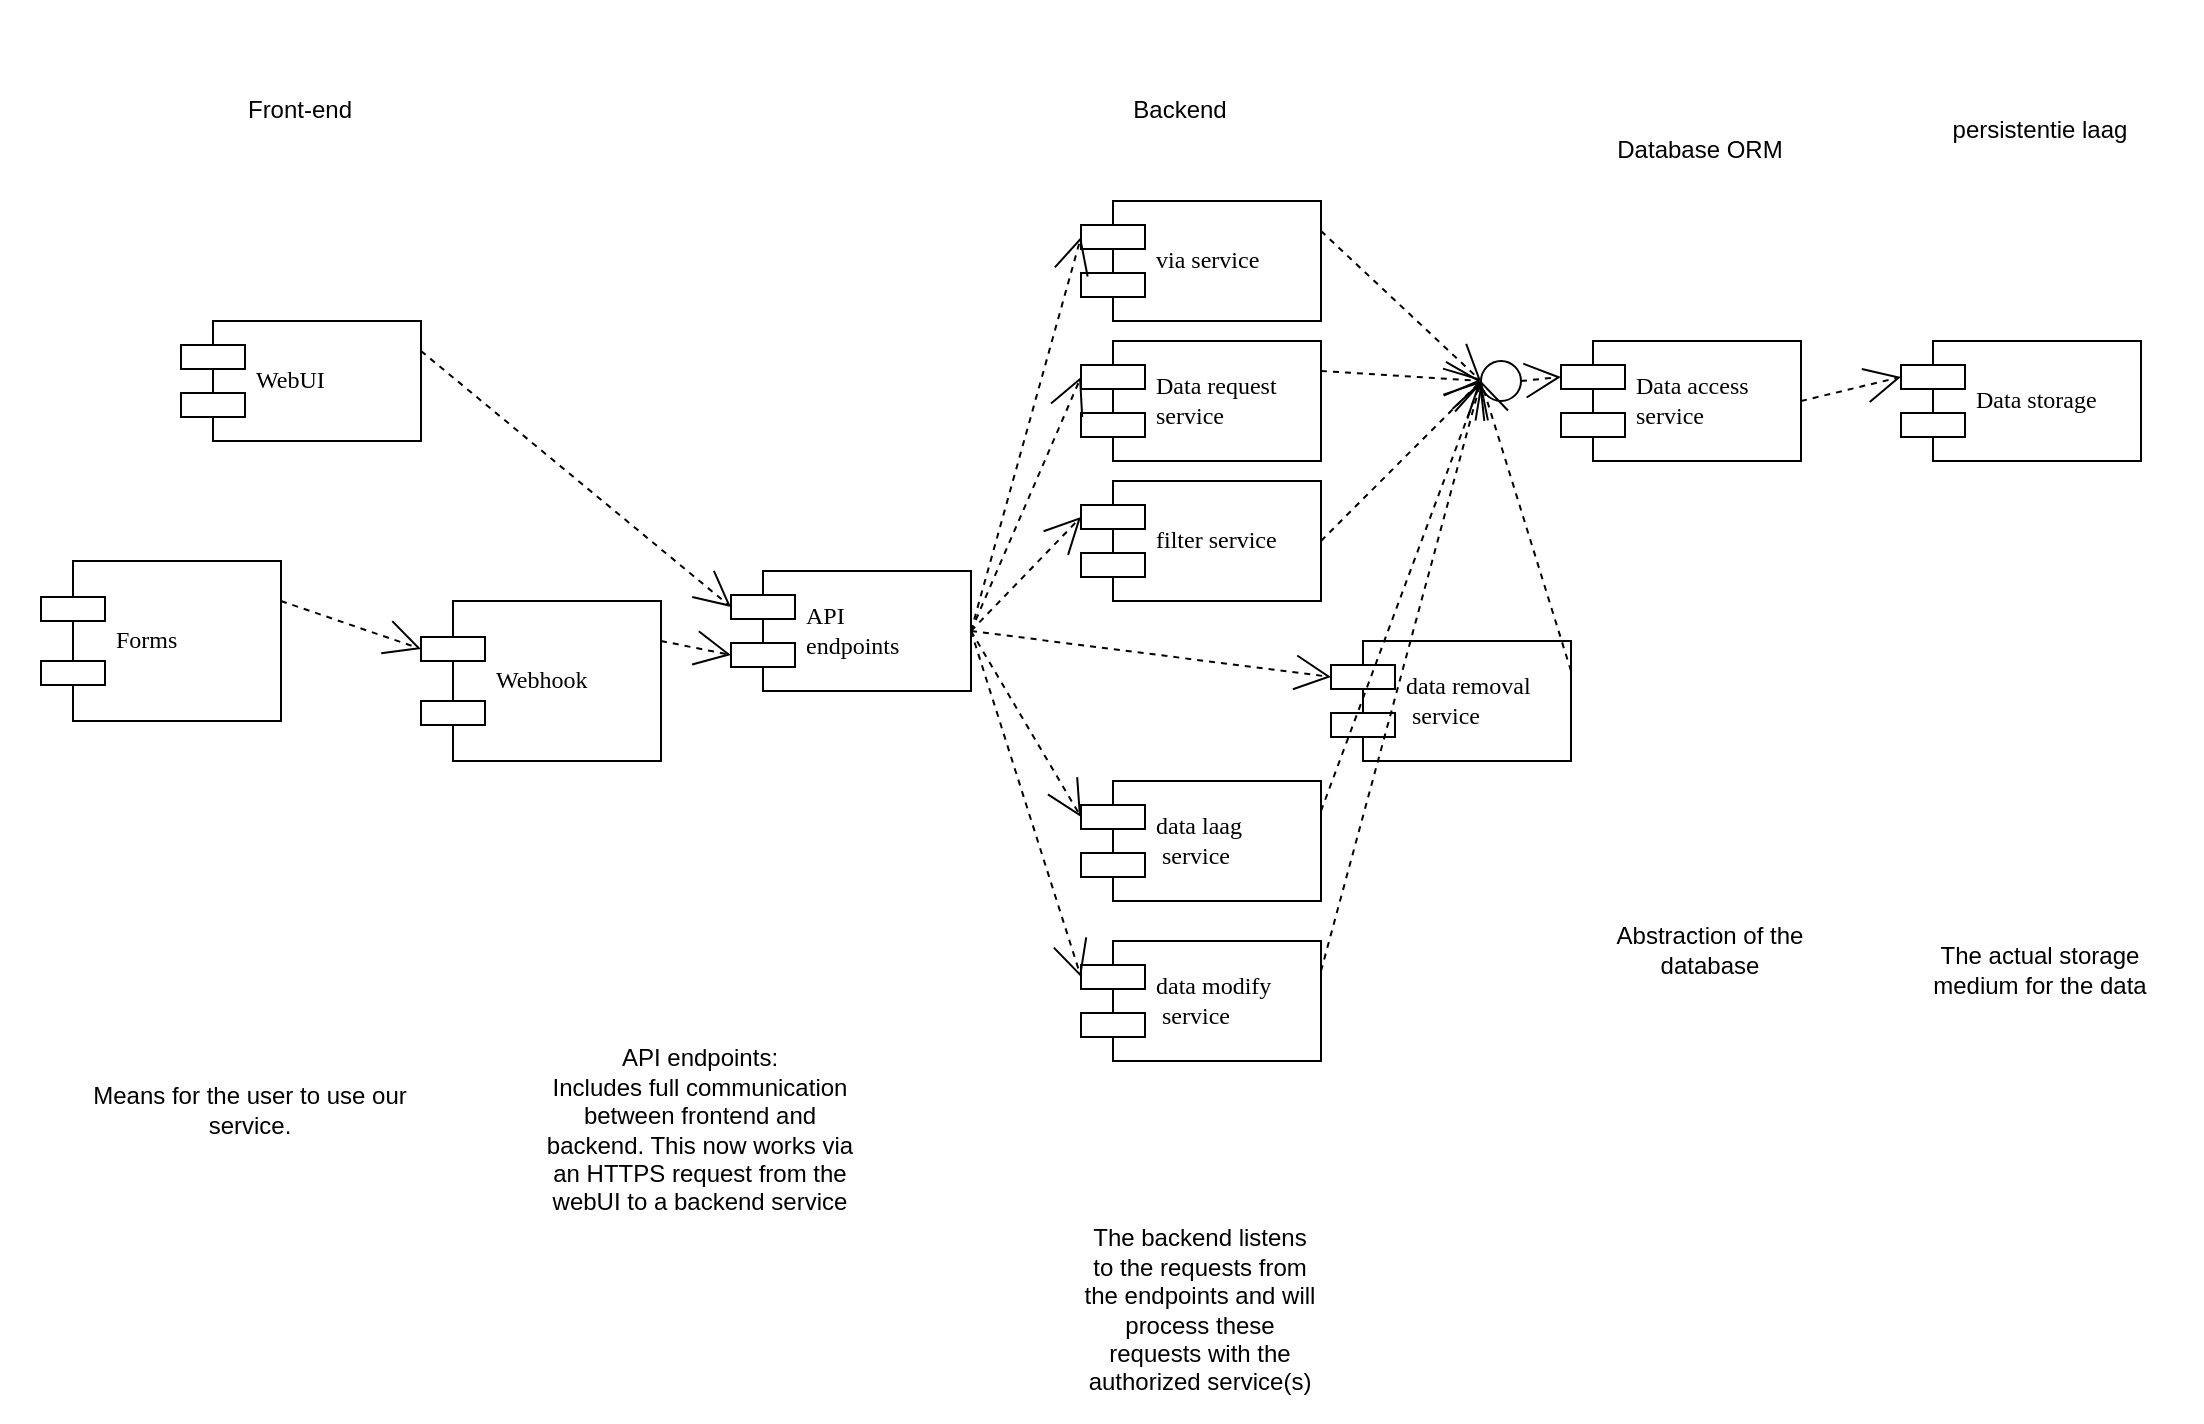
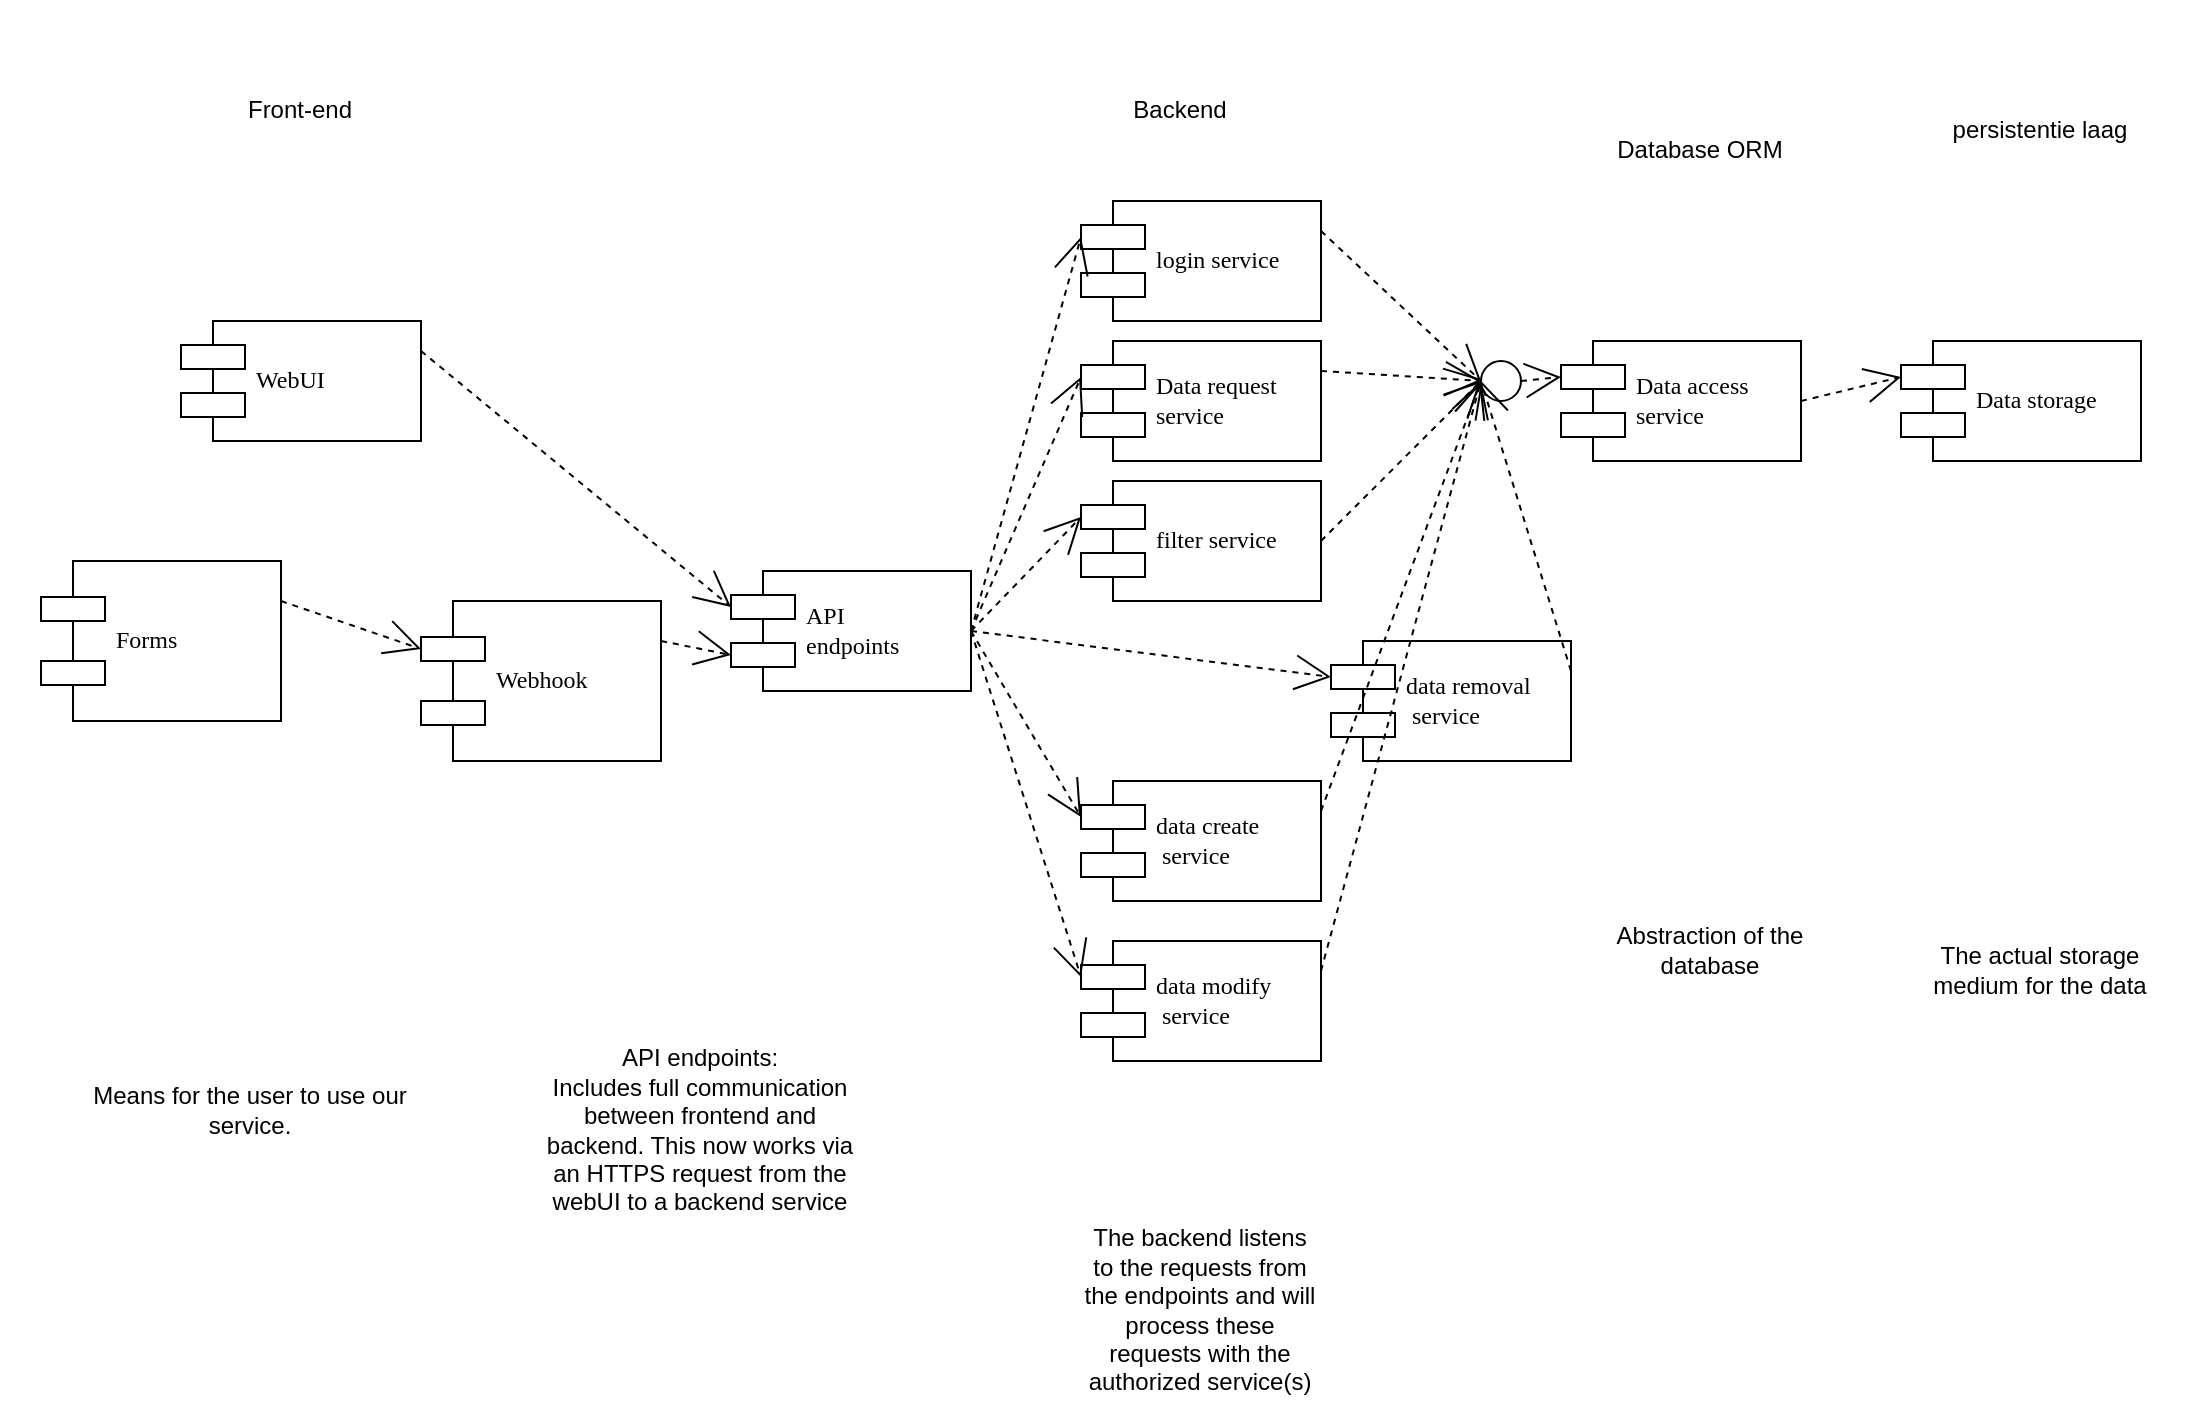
(1222, 261) -> (1232, 261)
(1211, 841) -> (1228, 841)
